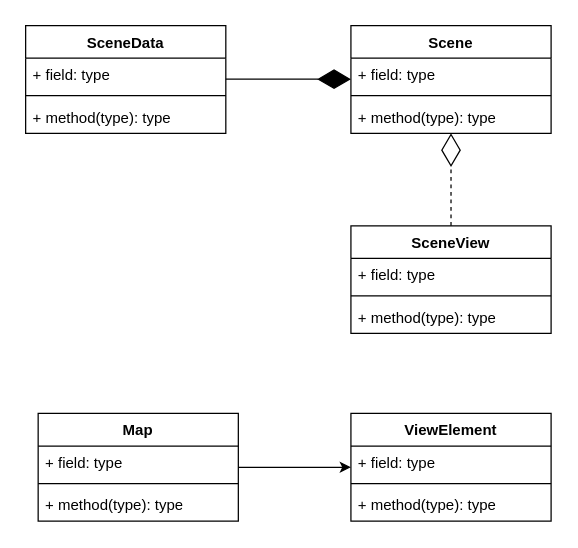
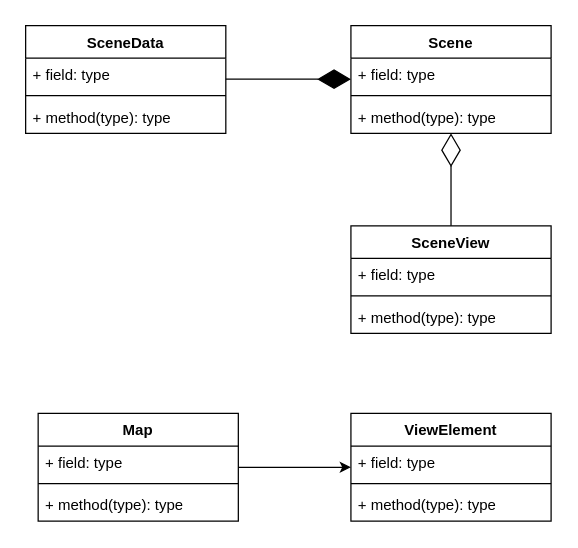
(451, 195) -> (451, 195)
